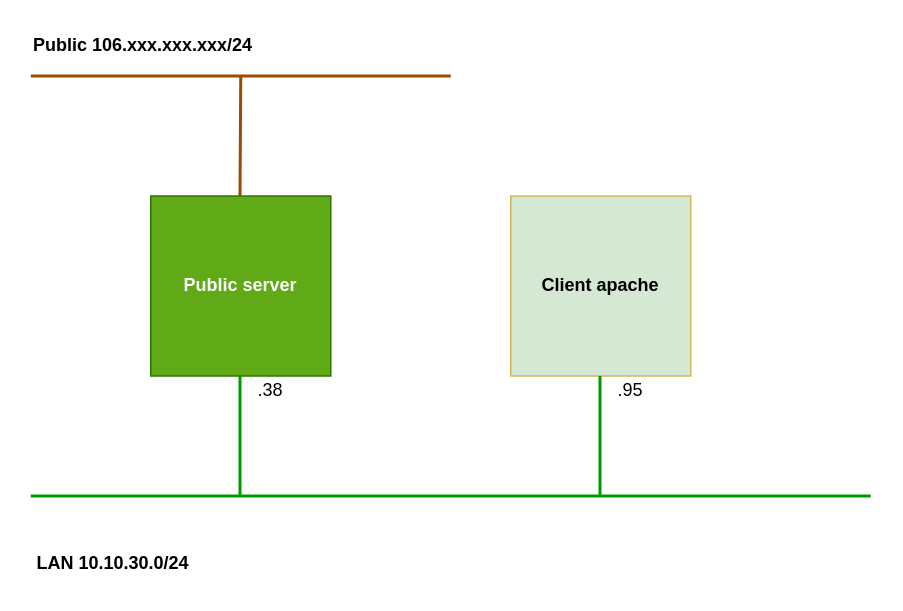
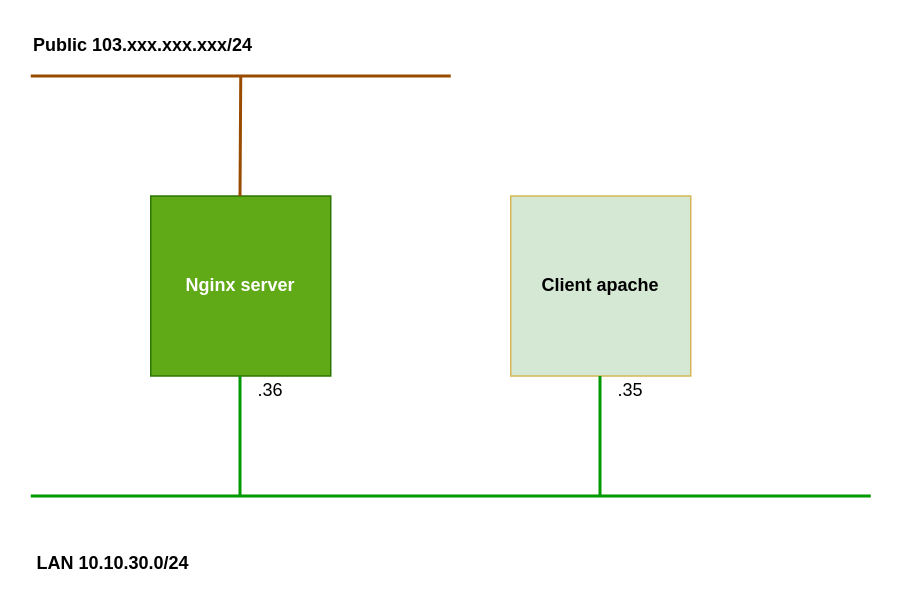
(143, 46) -> (143, 46)
(241, 286) -> (241, 286)
(271, 391) -> (271, 391)
(631, 391) -> (631, 391)
